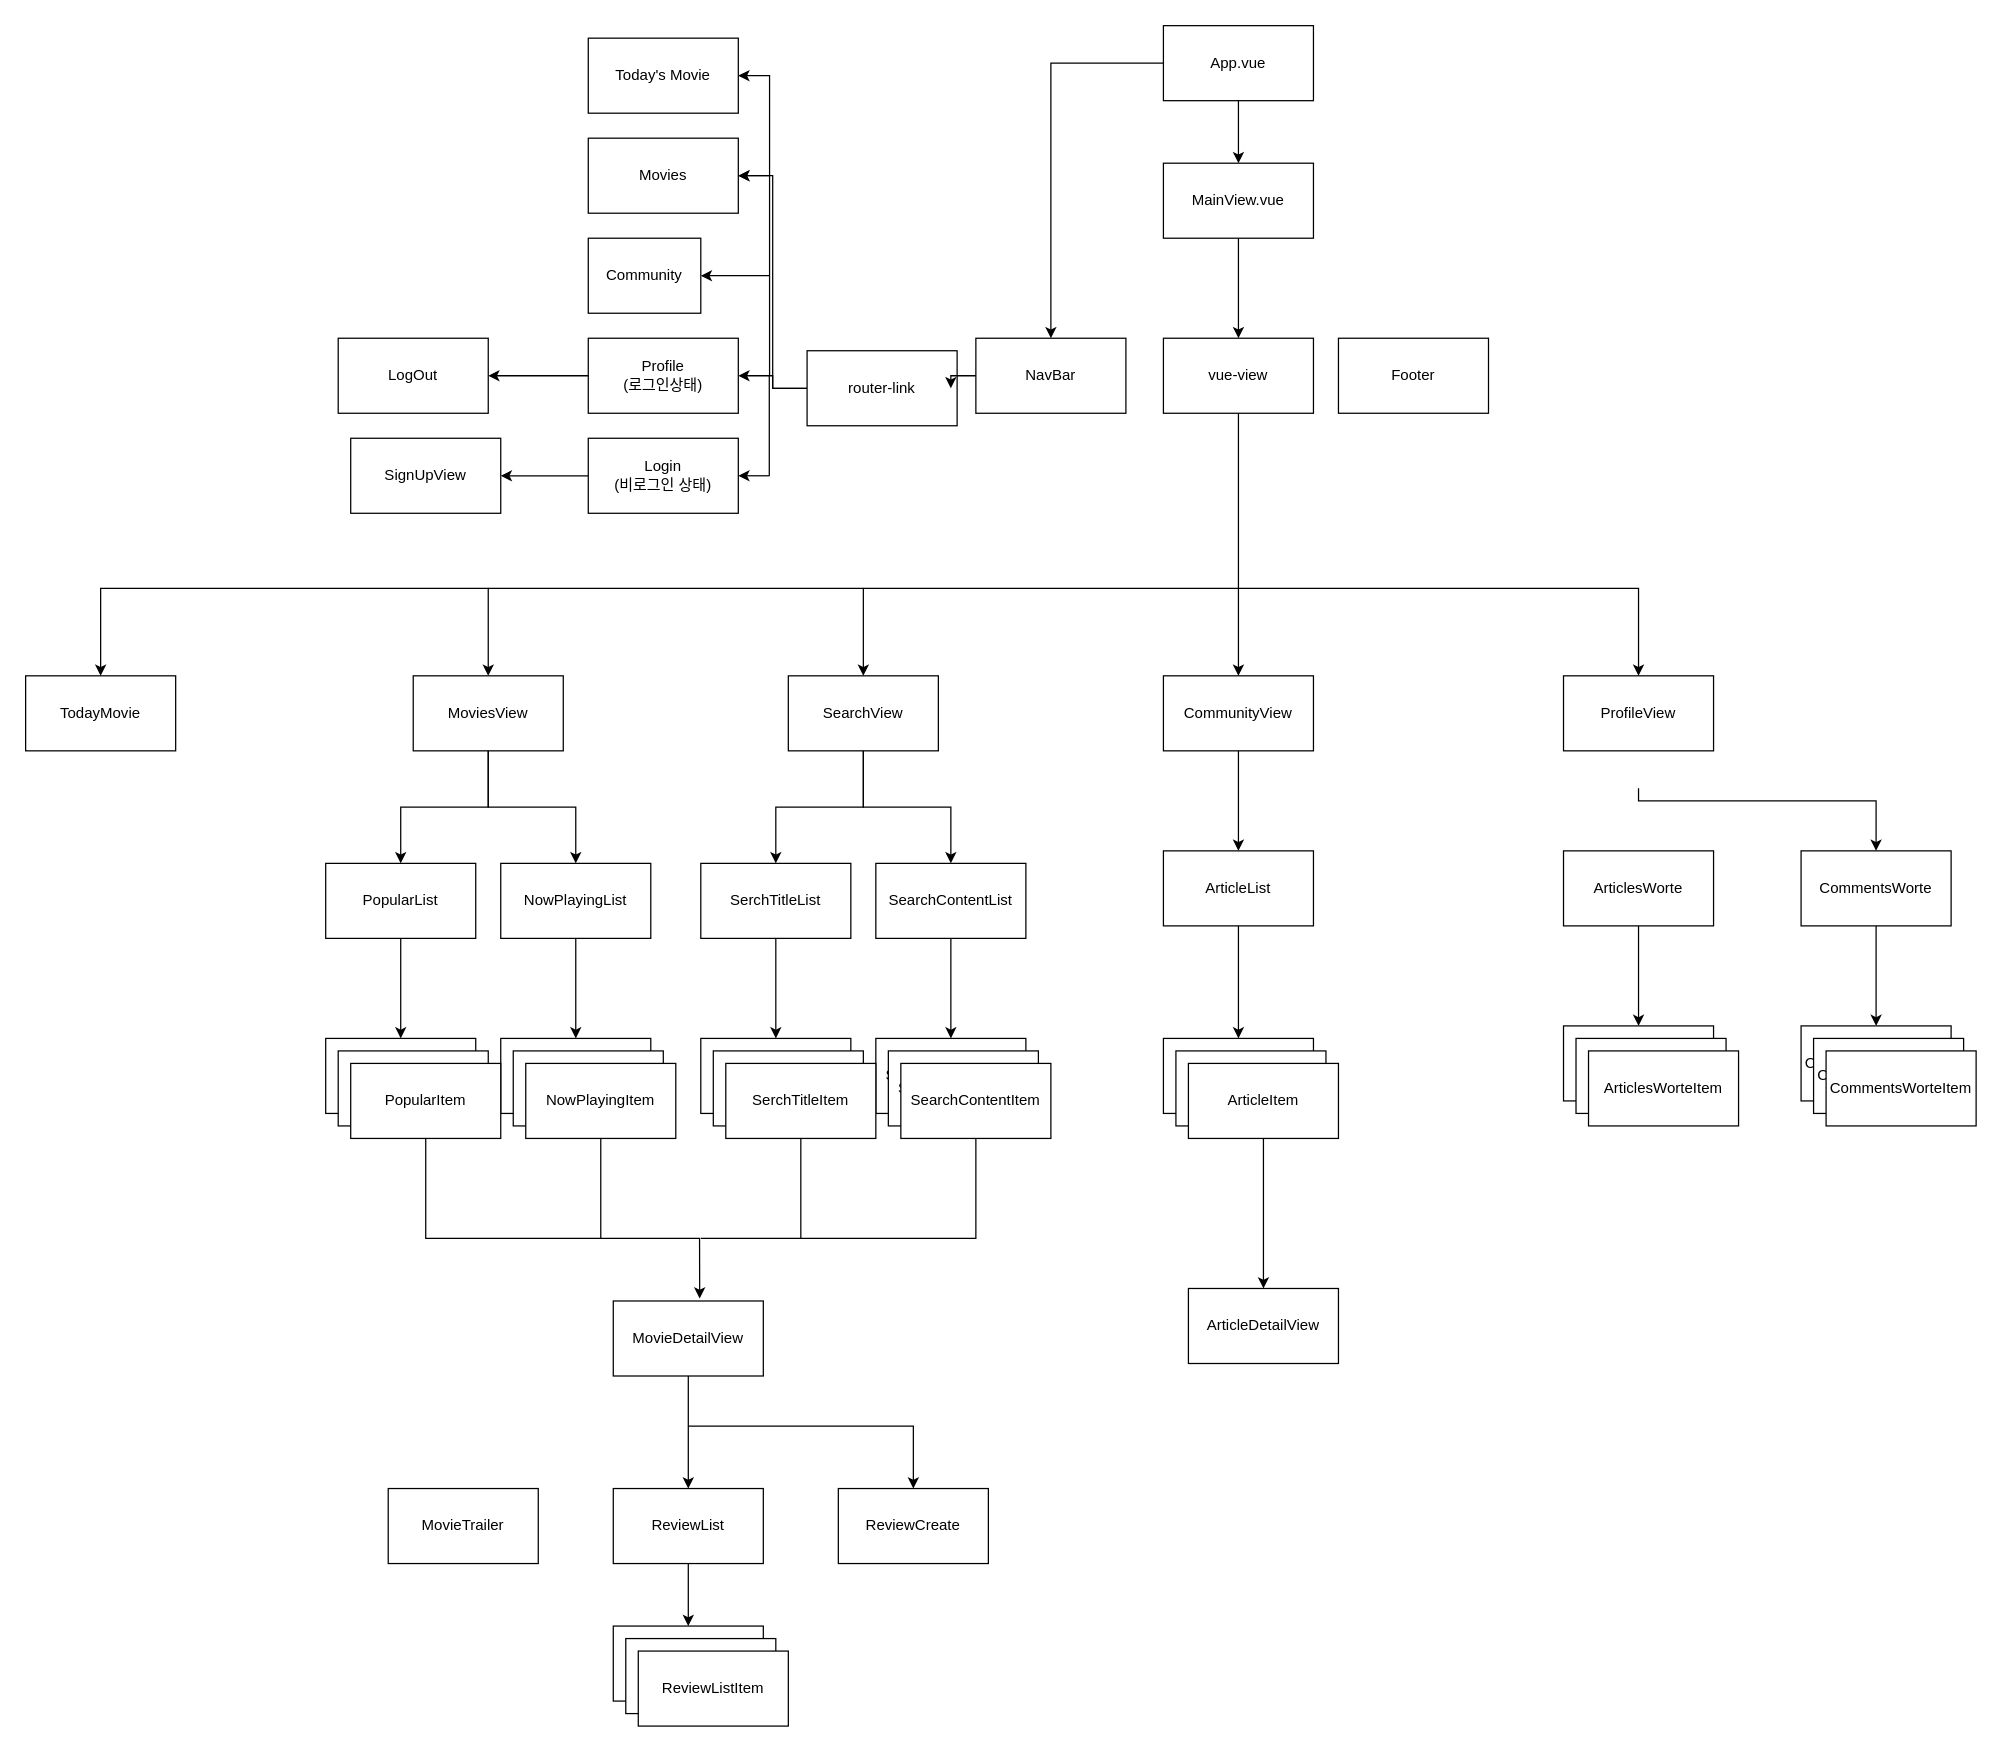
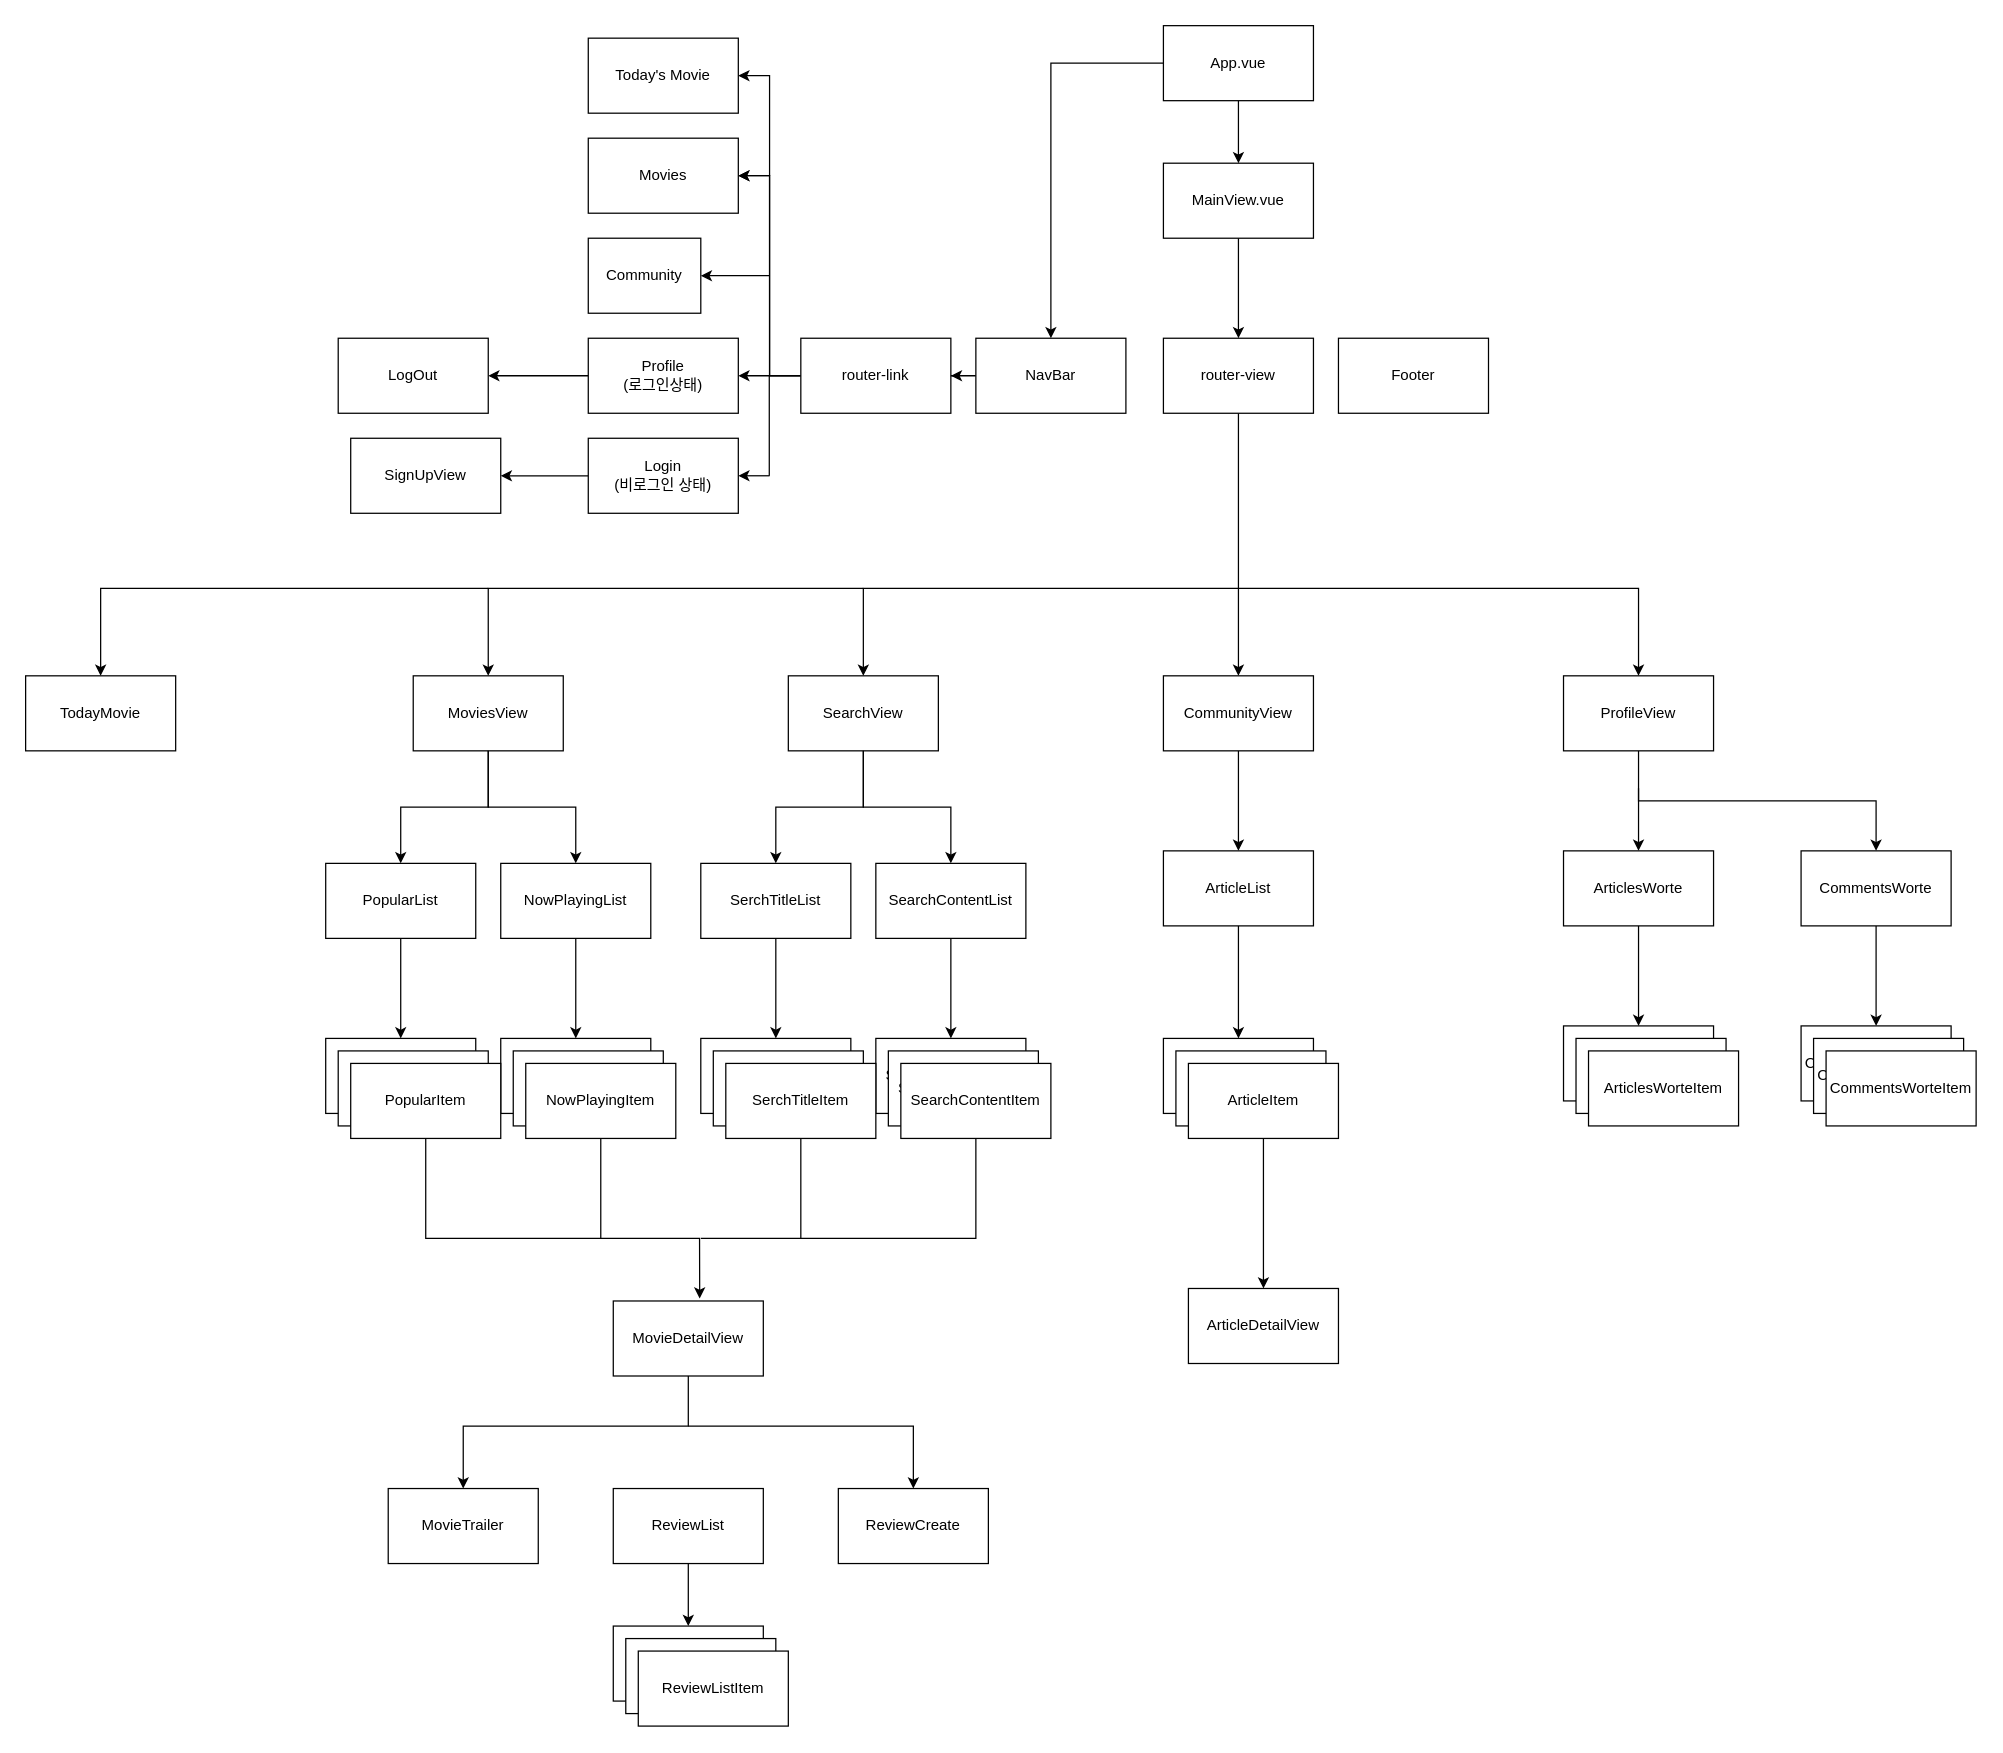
(1238, 376) -> (1238, 376)
(882, 388) -> (876, 376)
none -> (1638, 823)
none -> (548, 1426)
(688, 1454) -> none
